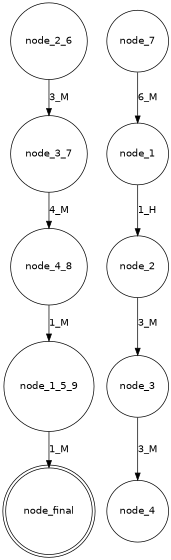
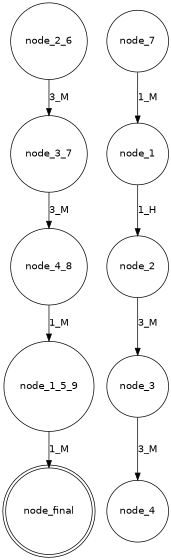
(148, 98) -> (148, 98)
(59, 210) -> (59, 210)
